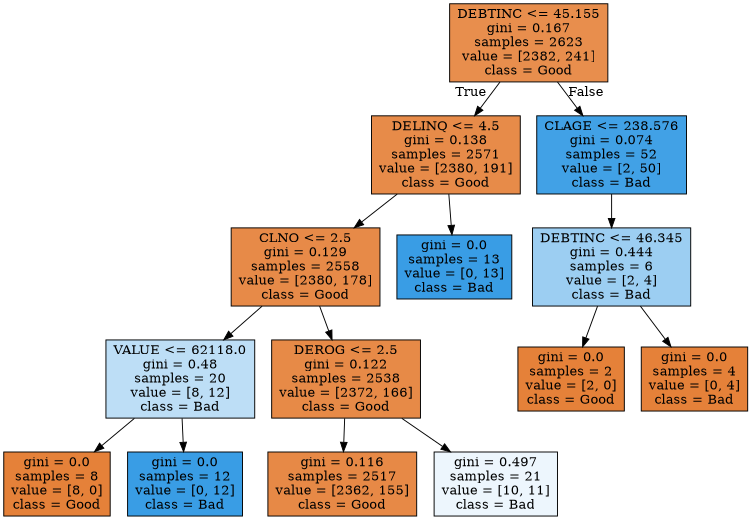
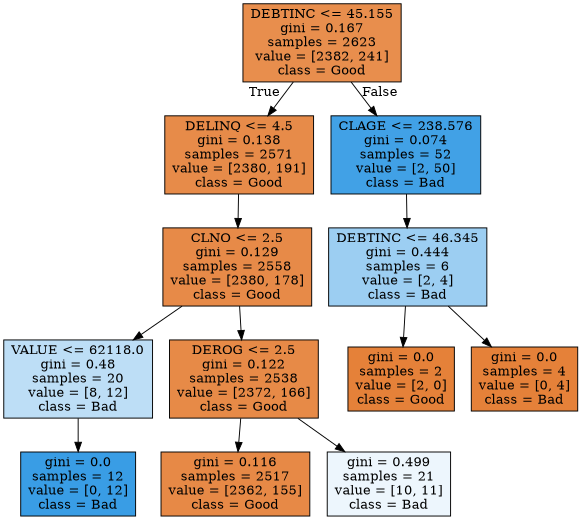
(454, 267) -> none
(57, 484) -> none
(496, 484) -> (389, 484)
